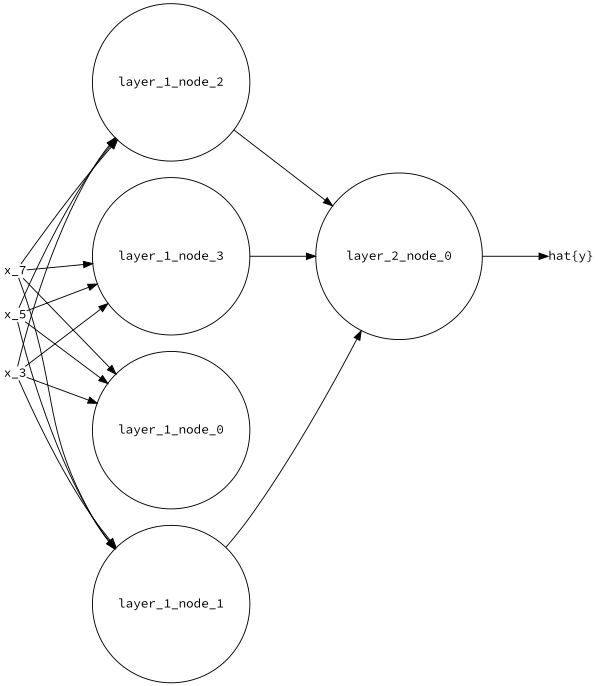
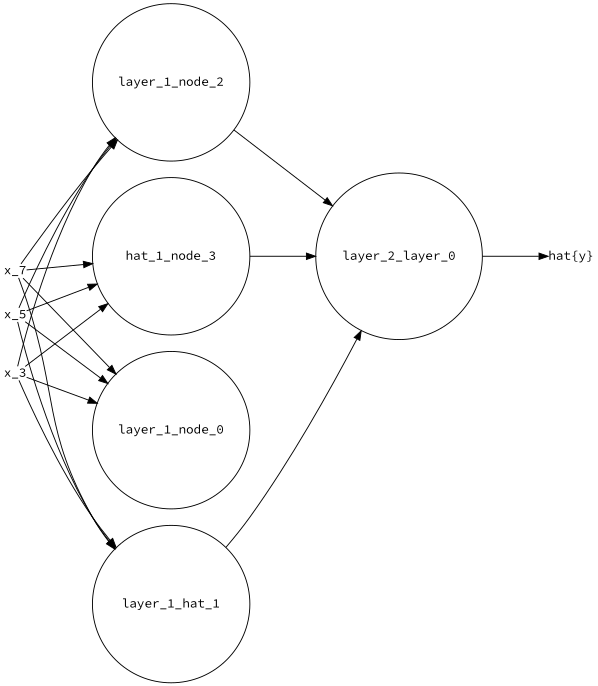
(171, 256) -> (171, 256)
(399, 256) -> (399, 256)
(171, 604) -> (171, 604)
